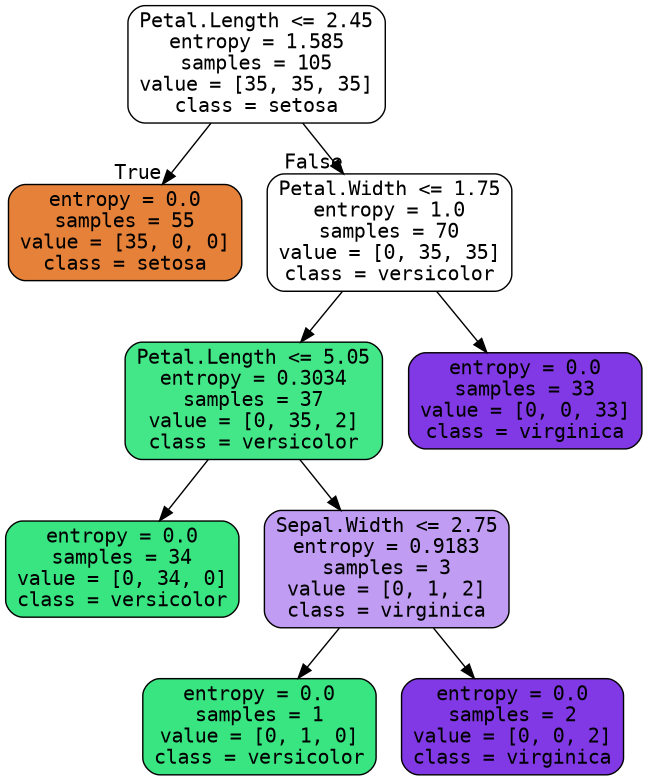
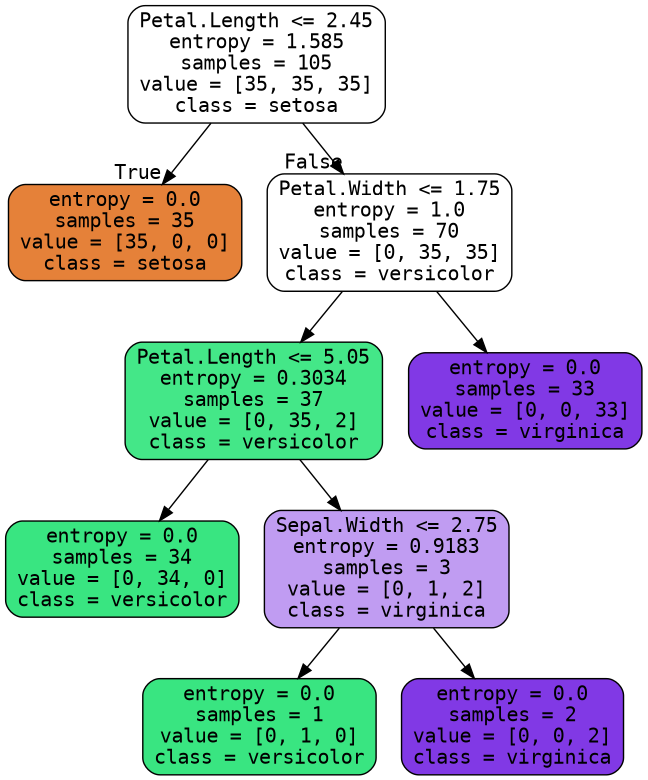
(125, 233) -> (125, 233)
